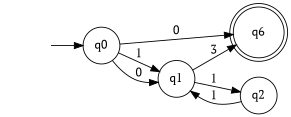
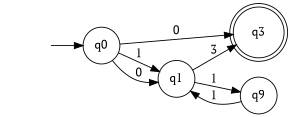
(259, 32) -> (259, 32)
(259, 96) -> (259, 96)
